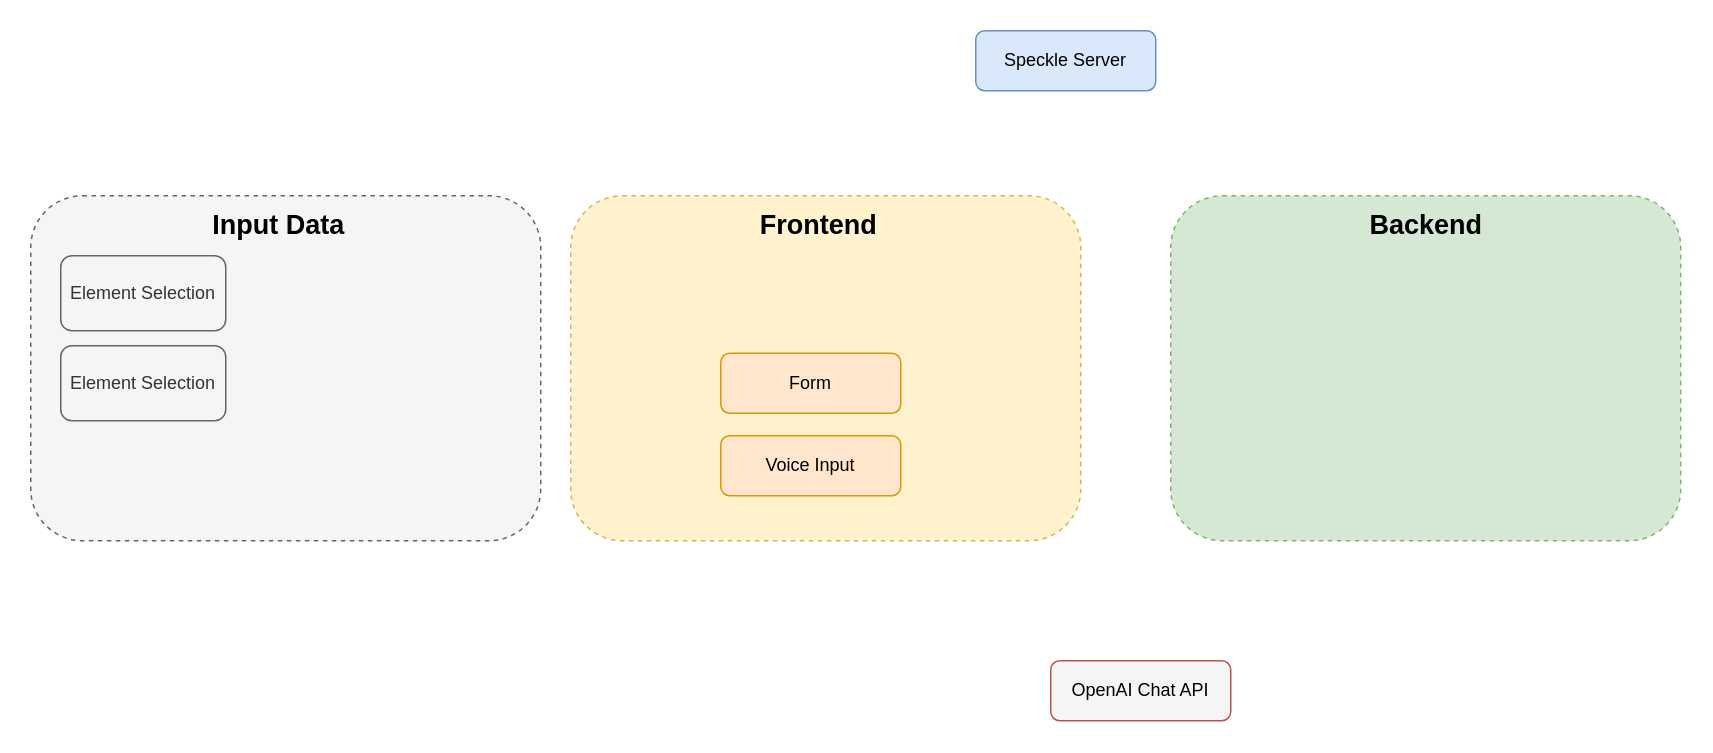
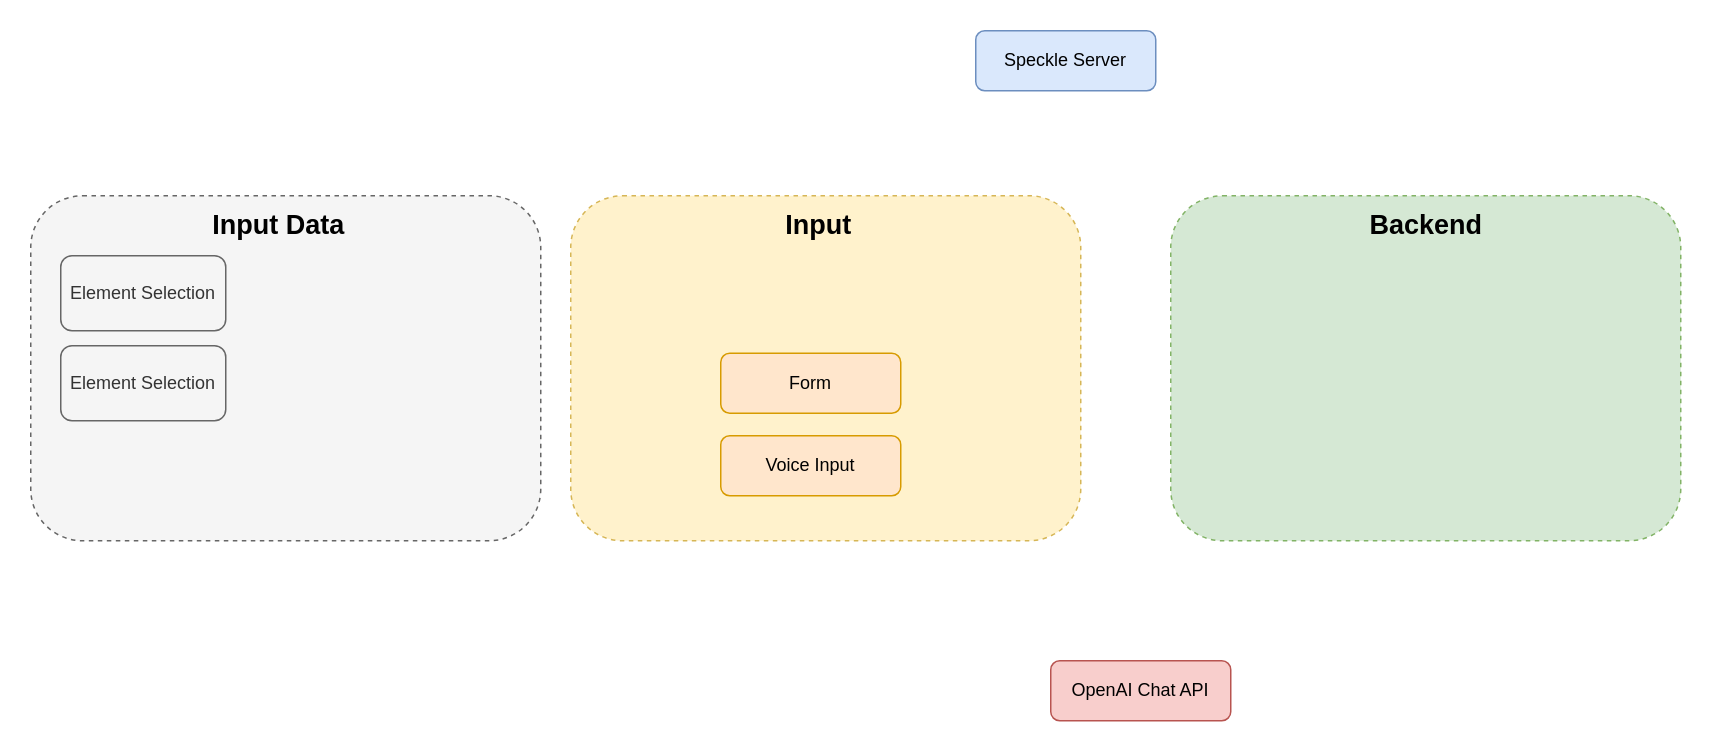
(819, 226) -> (819, 226)
(1141, 691) -> (1141, 691)
